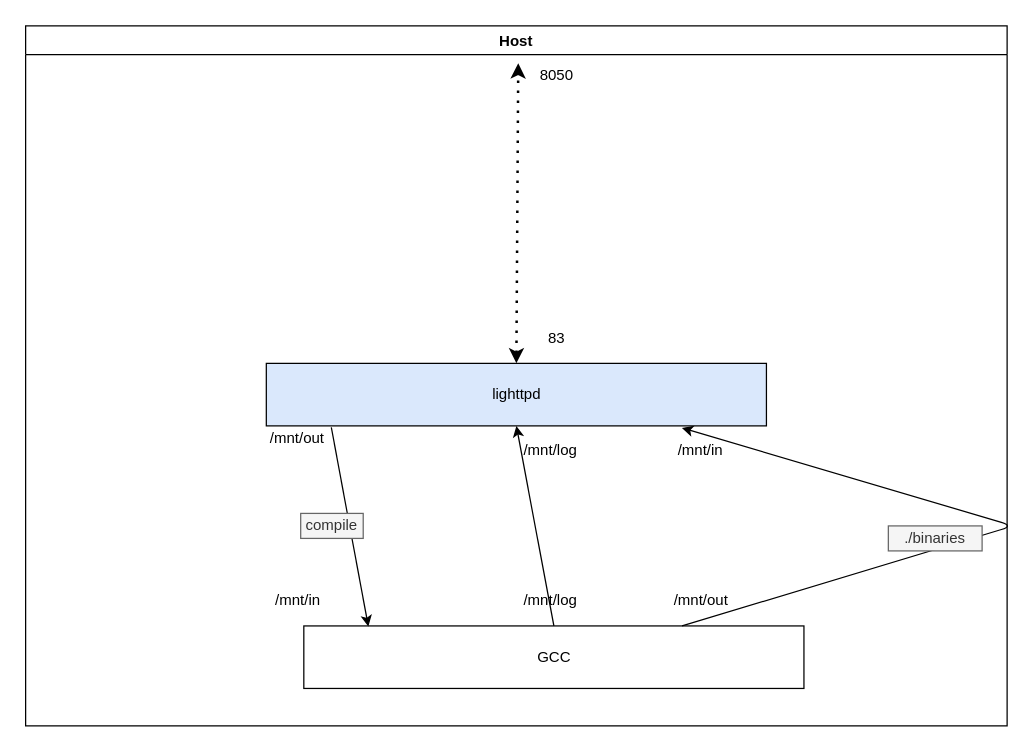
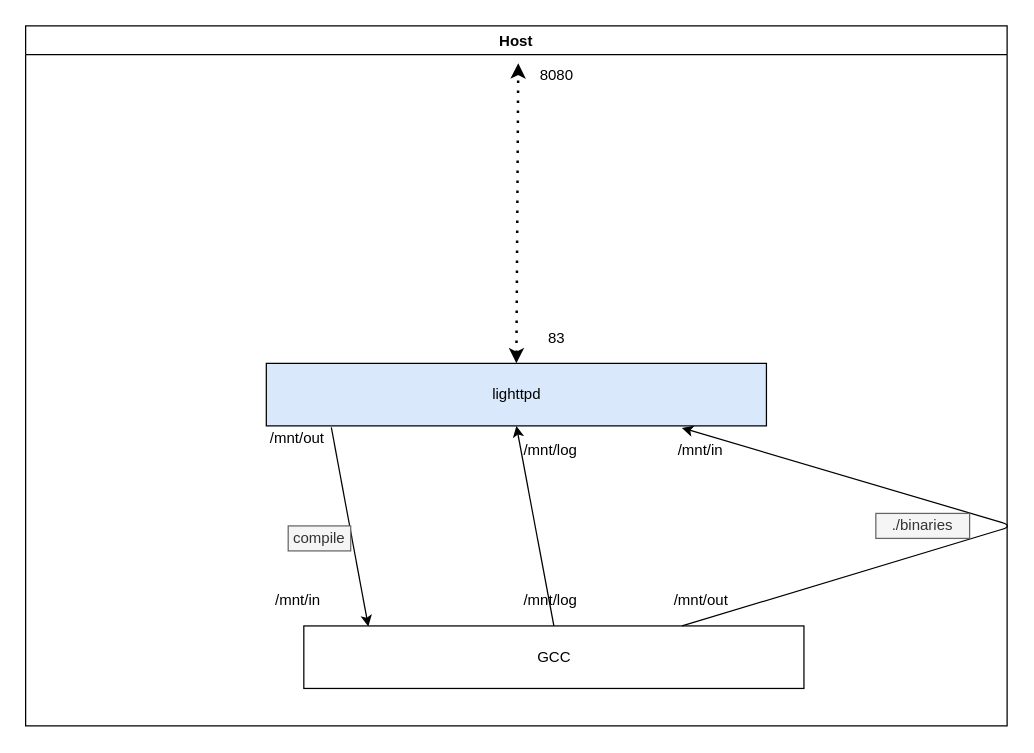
(557, 76) -> (557, 76)
(332, 526) -> (319, 538)
(935, 538) -> (923, 526)
